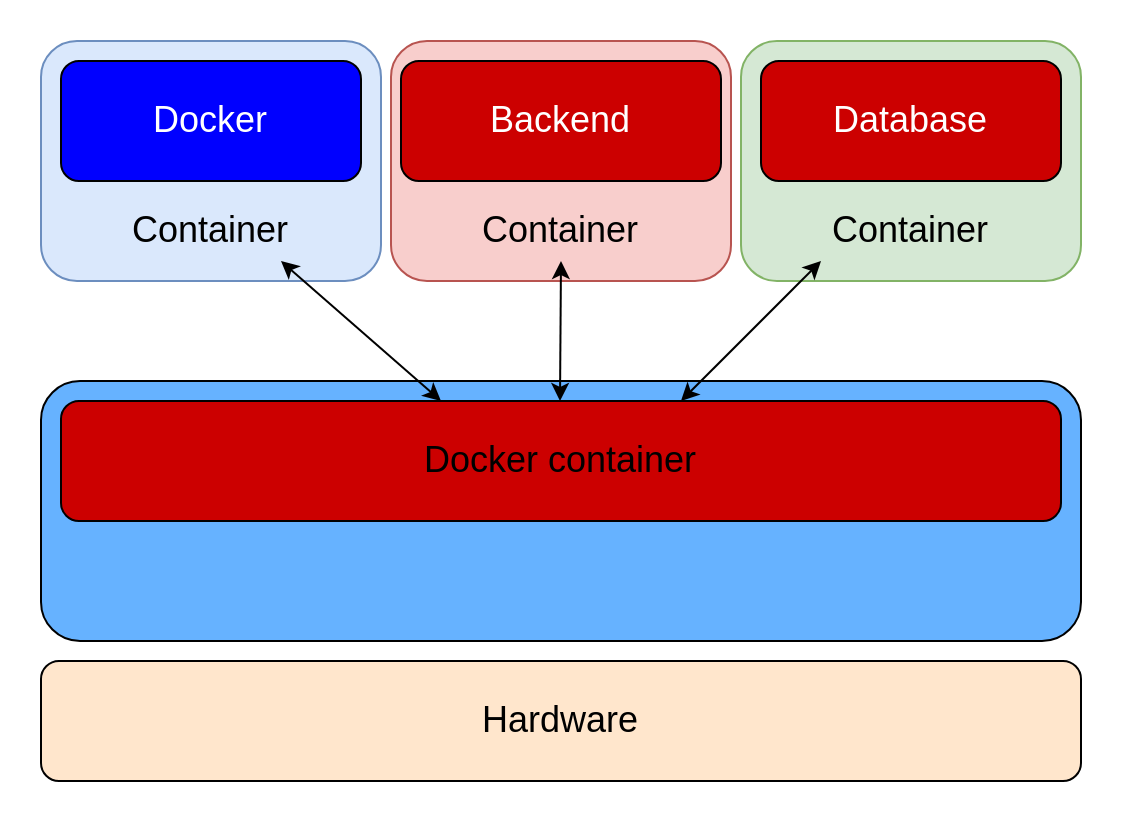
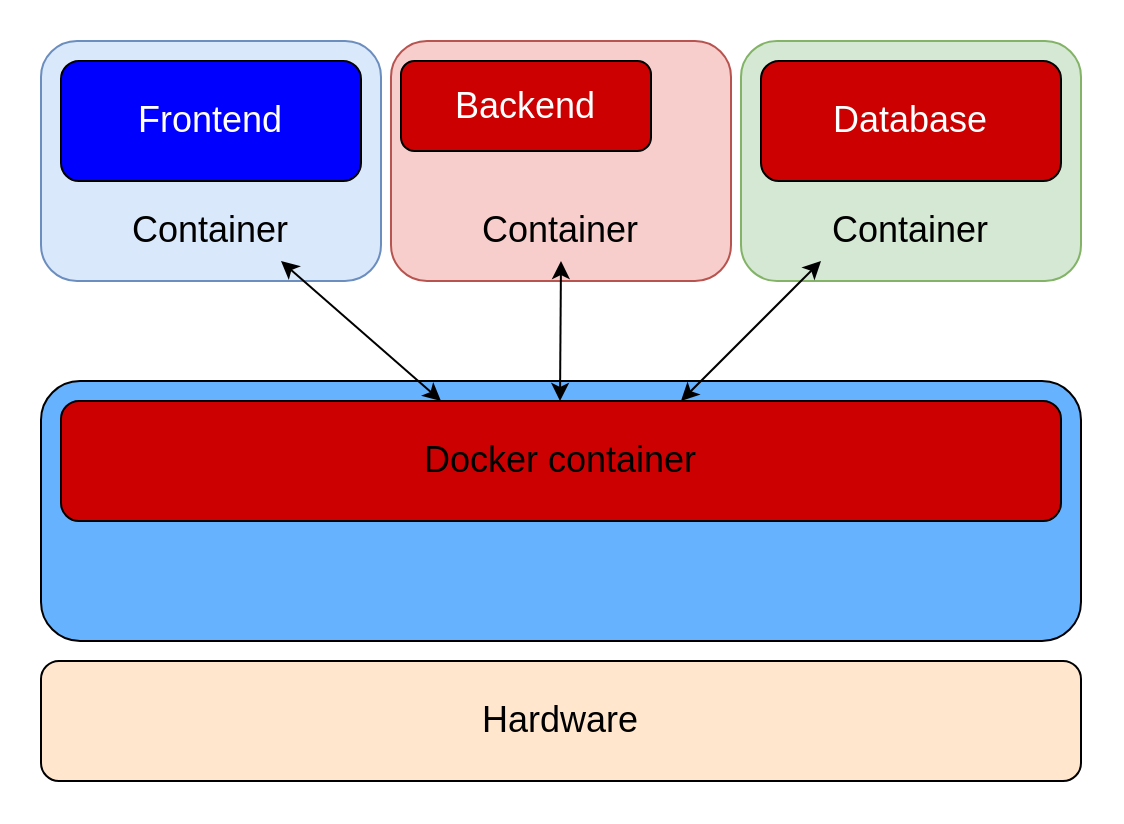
(211, 121) -> (211, 121)
(561, 121) -> (526, 106)
